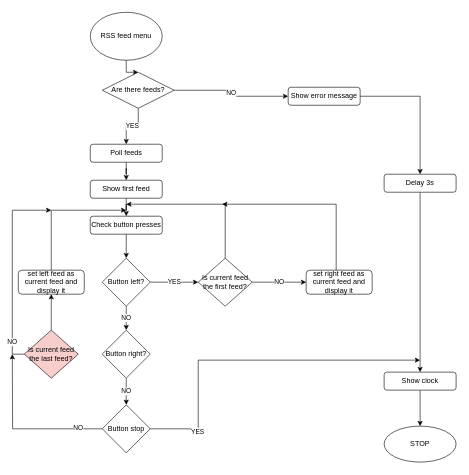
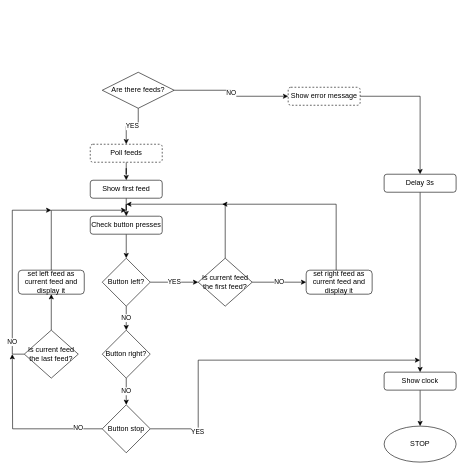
(126, 36) -> none
(132, 72) -> none
(324, 96) -> (324, 96)
(126, 153) -> (126, 153)
(51, 354) -> (51, 354)
